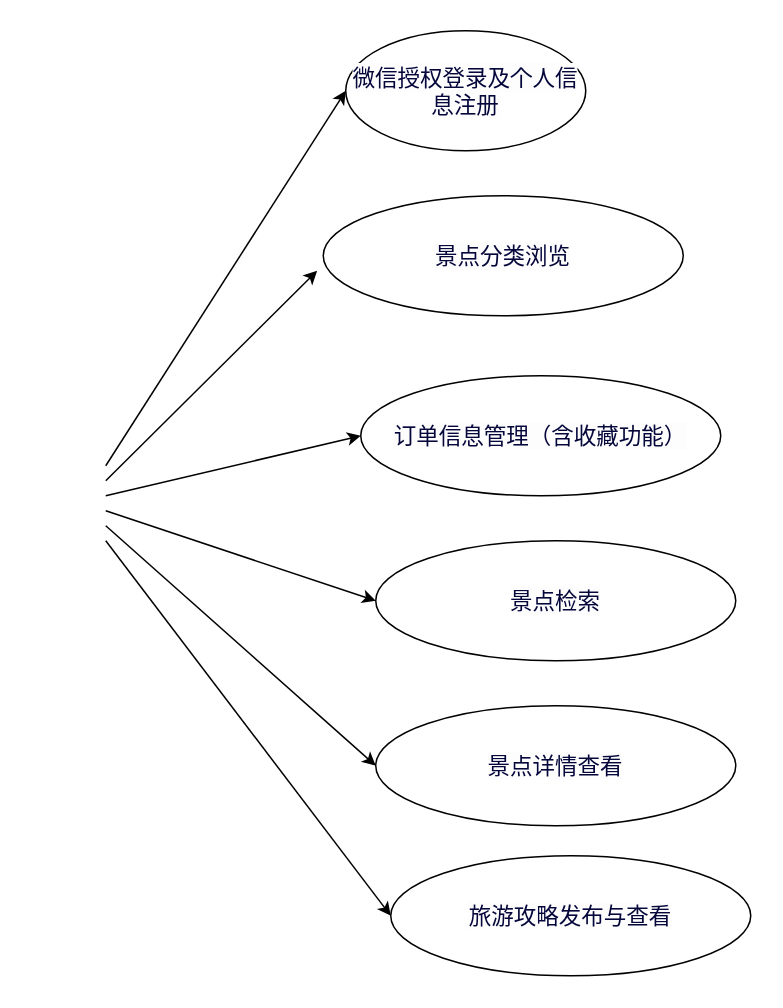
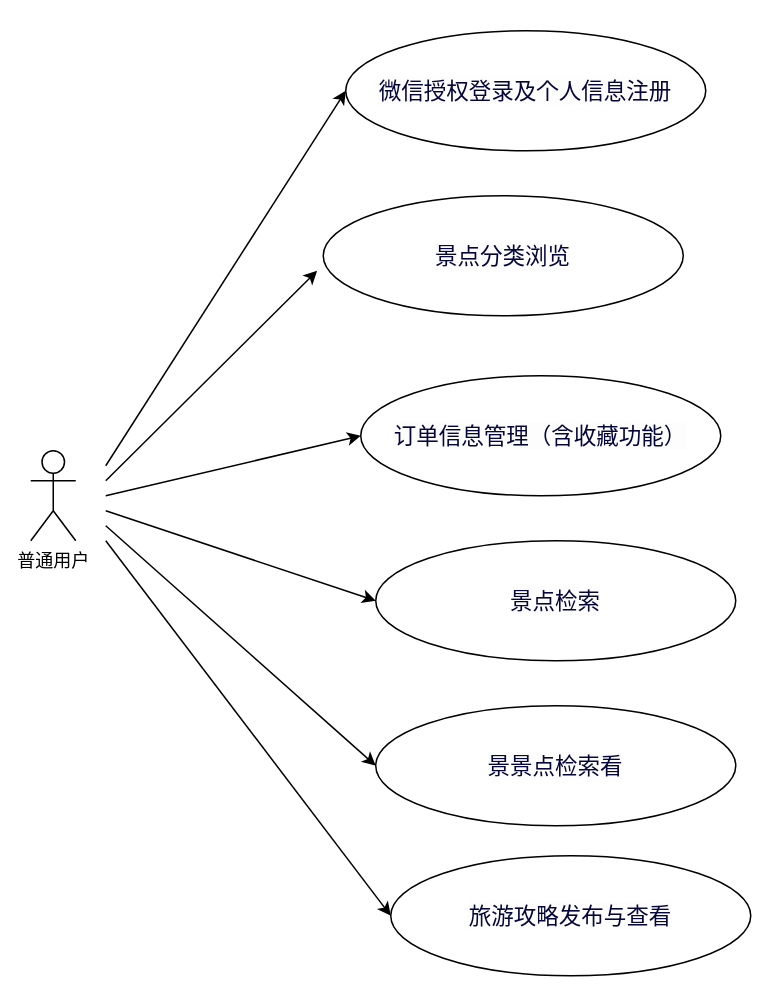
(466, 91) -> (526, 91)
none -> (53, 496)
(556, 766) -> (556, 766)
